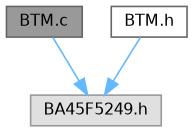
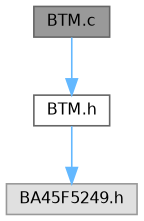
(66, 59) -> (72, 58)
